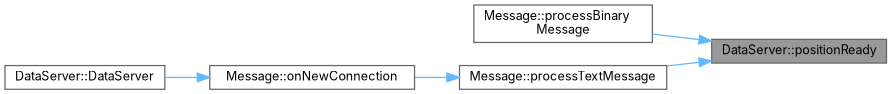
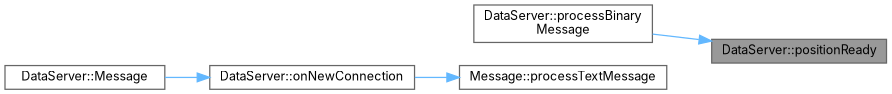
(563, 24) -> (563, 24)
(683, 64) -> none
(85, 77) -> (85, 77)
(312, 77) -> (312, 77)
